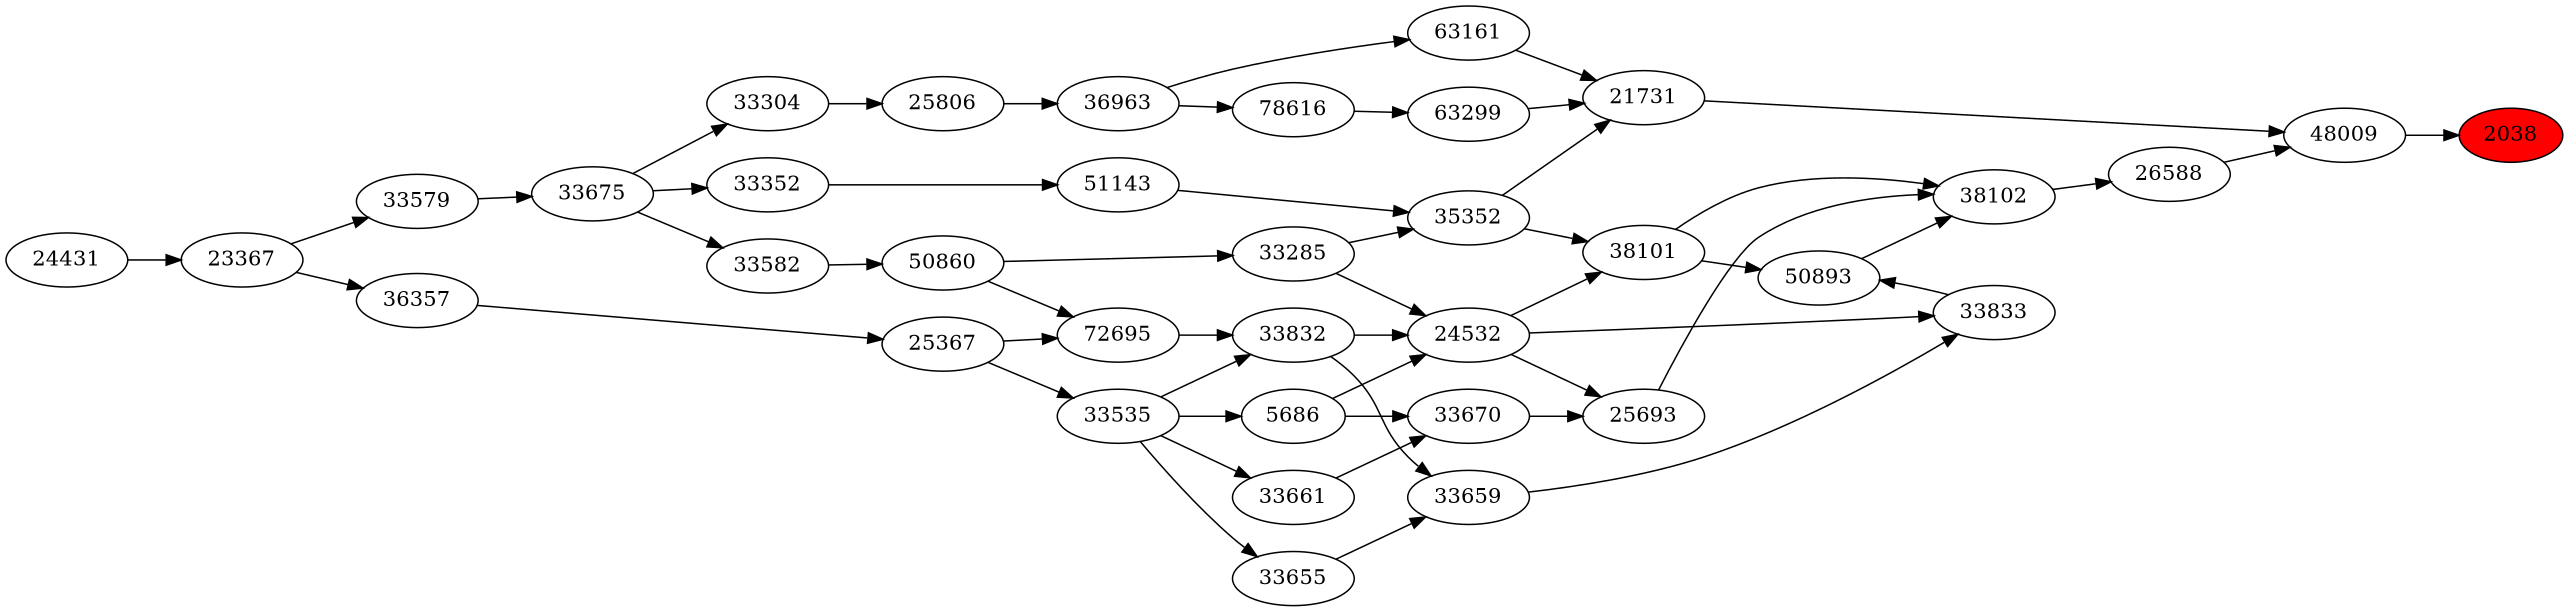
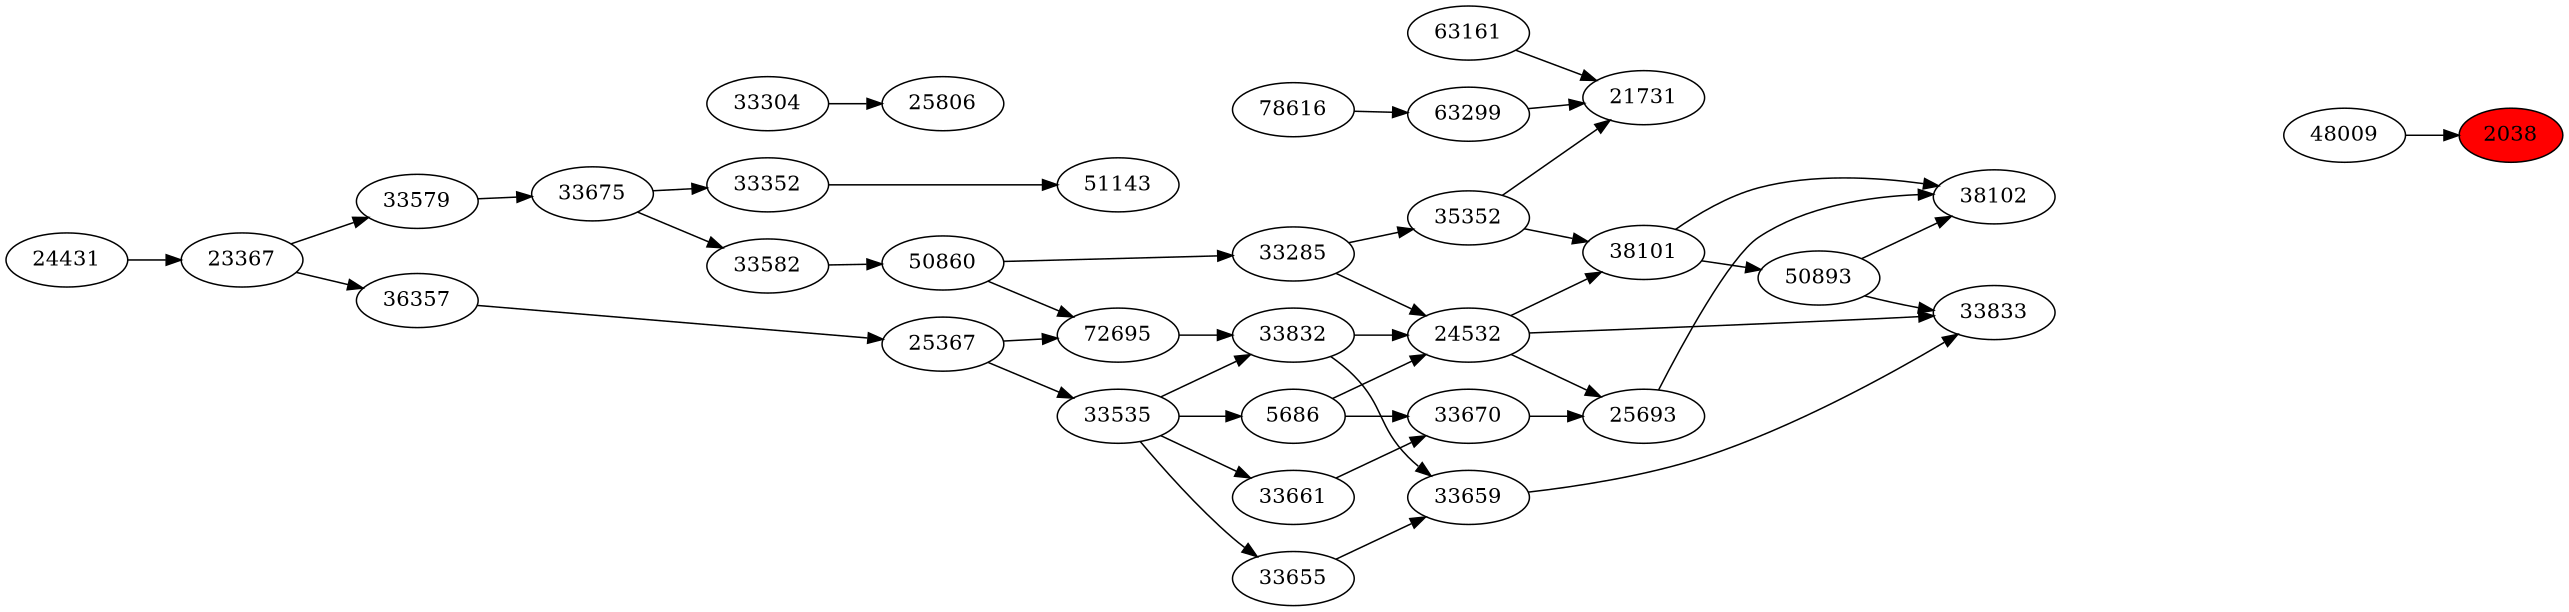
(1118, 104) -> none
(1986, 116) -> none
(673, 152) -> none
(2169, 174) -> none
(1286, 201) -> none
(1922, 288) -> (1892, 302)
